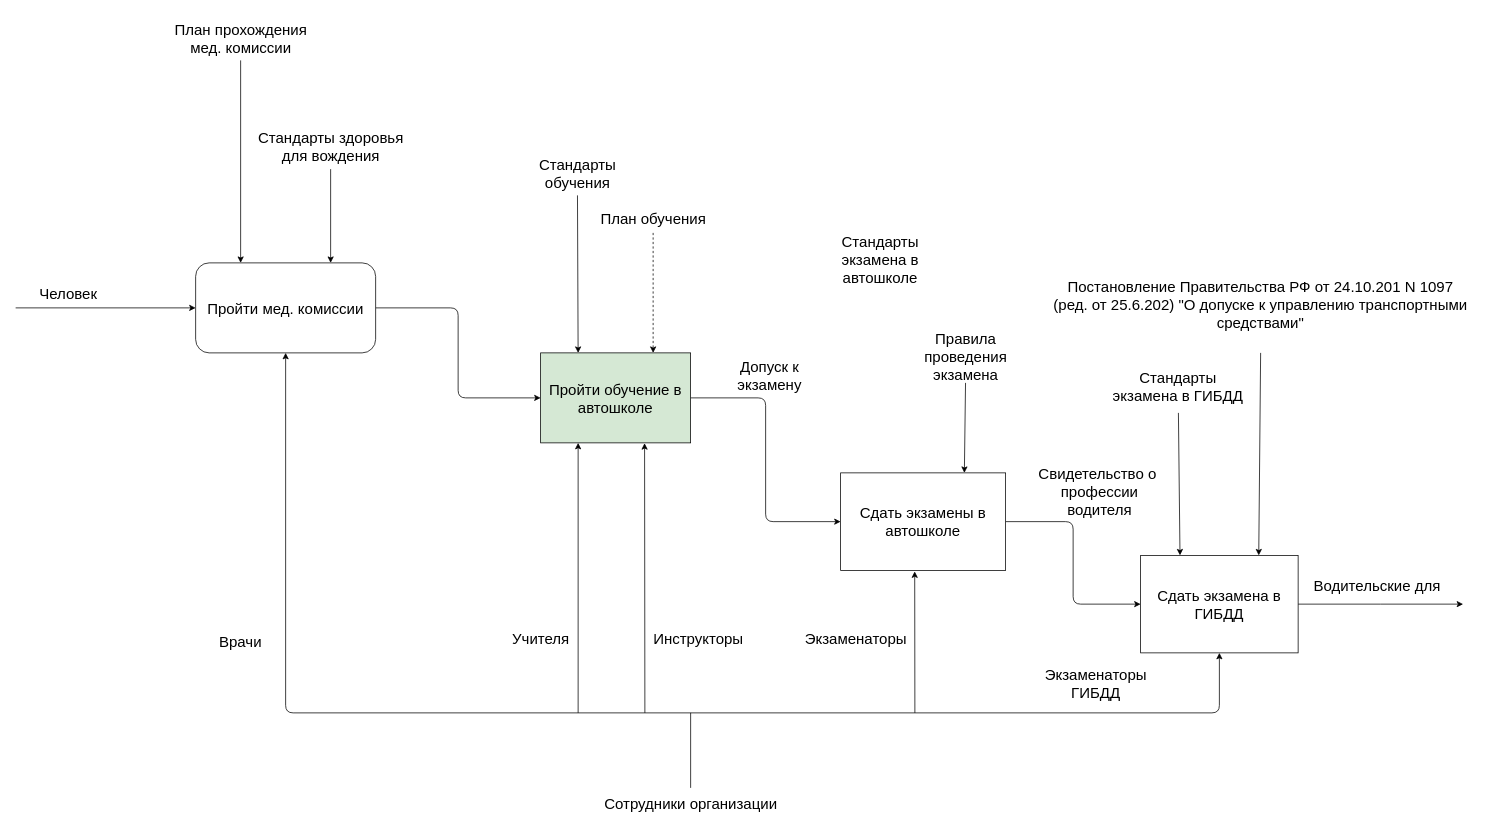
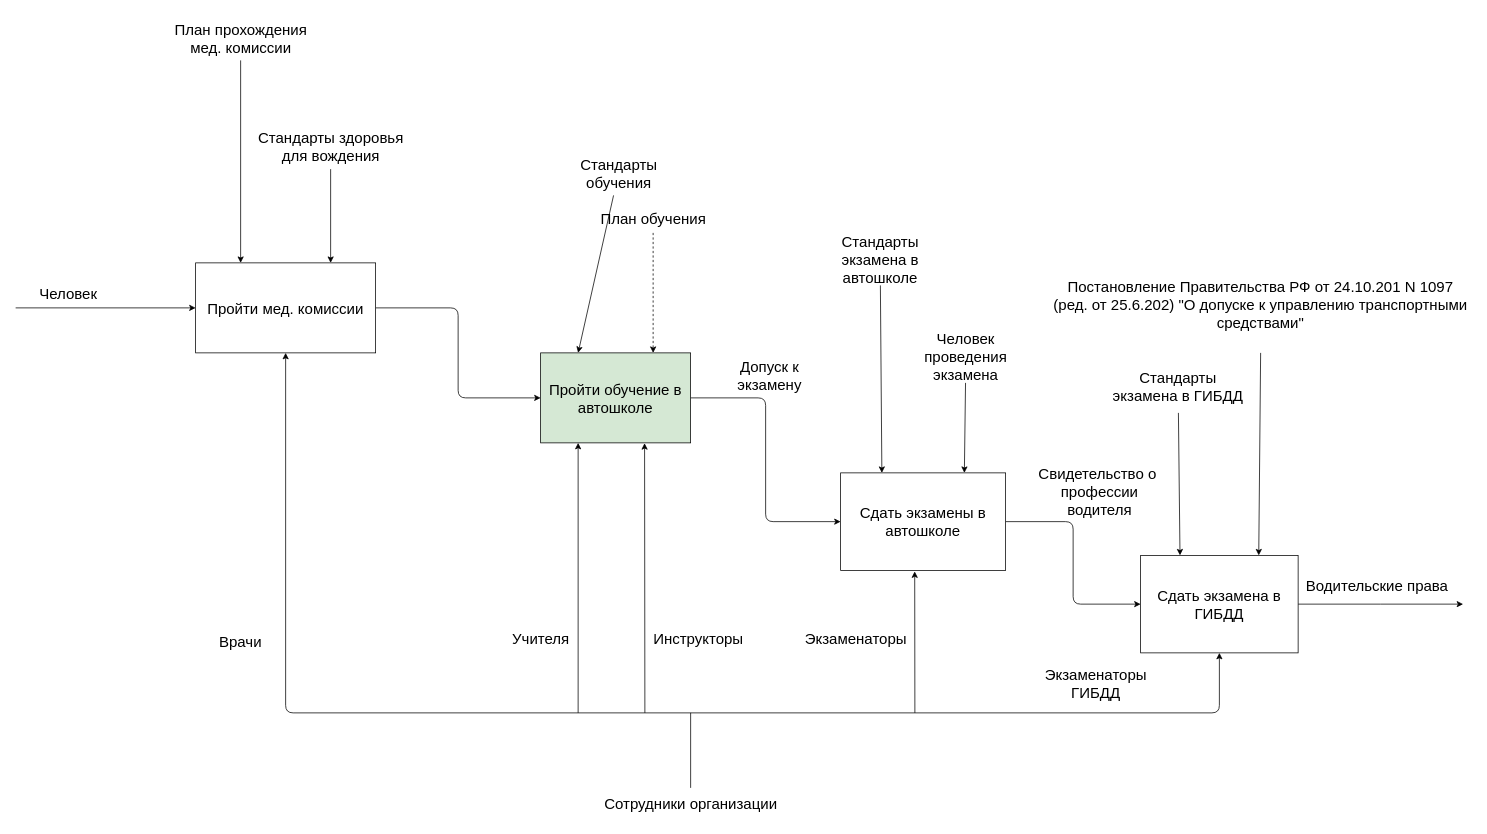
(577, 173) -> (618, 173)
(285, 308) -> (285, 308)
(966, 357) -> (966, 357)
none -> (881, 425)
(1377, 585) -> (1377, 585)
